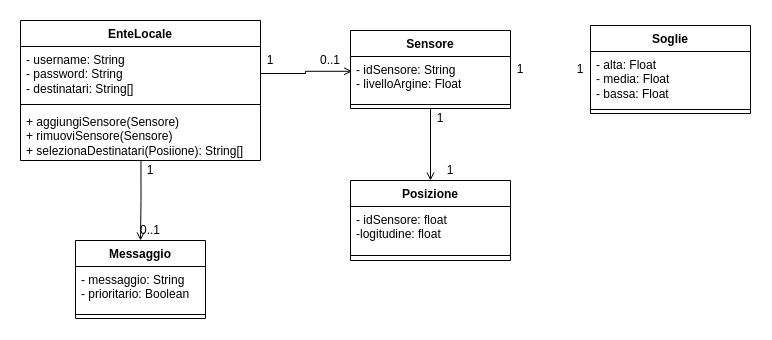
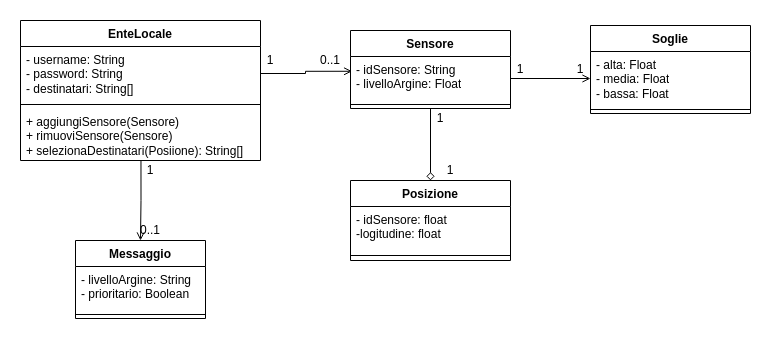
none -> (550, 79)
(431, 174) -> (431, 172)
(142, 295) -> (142, 302)
